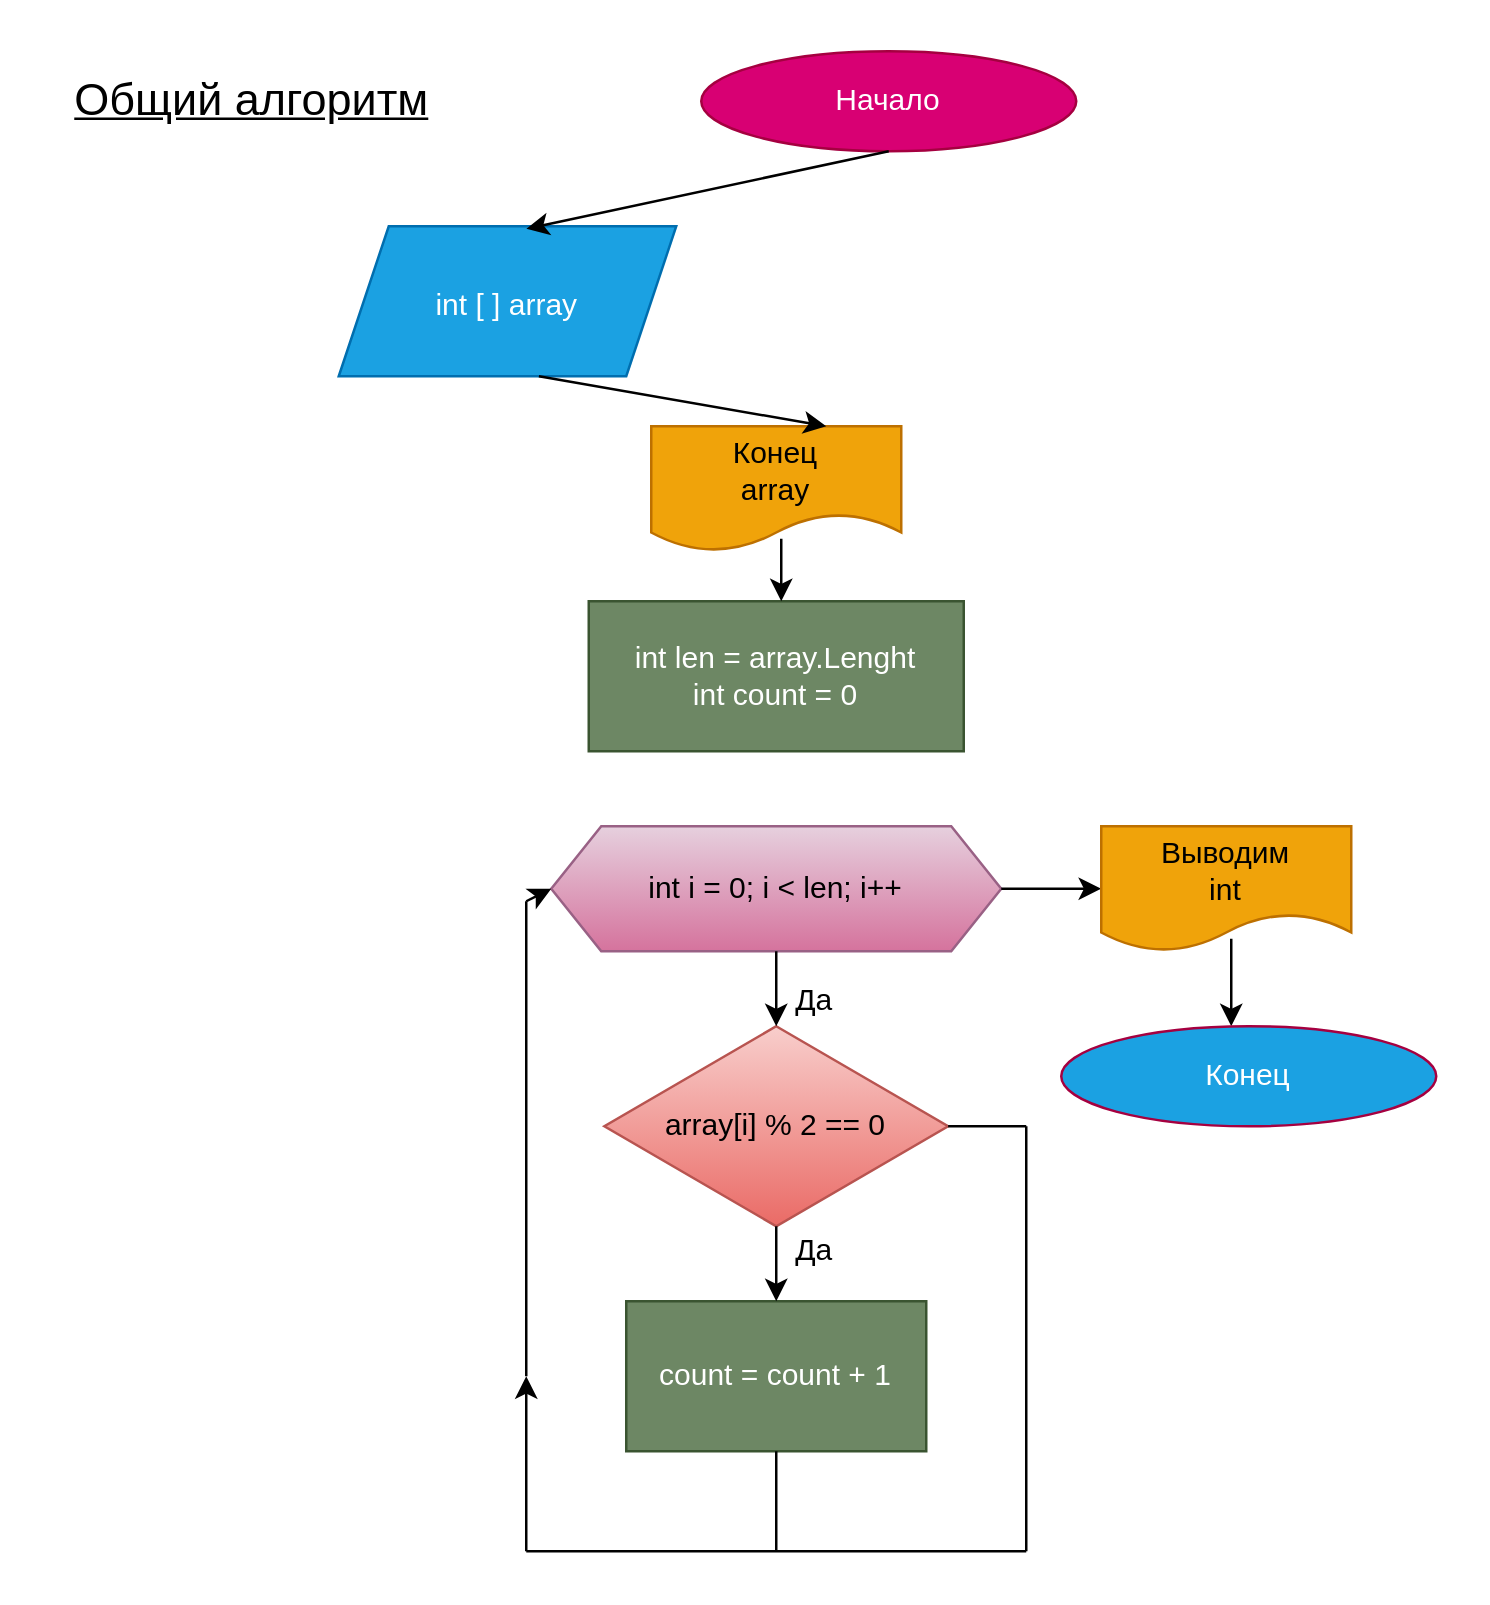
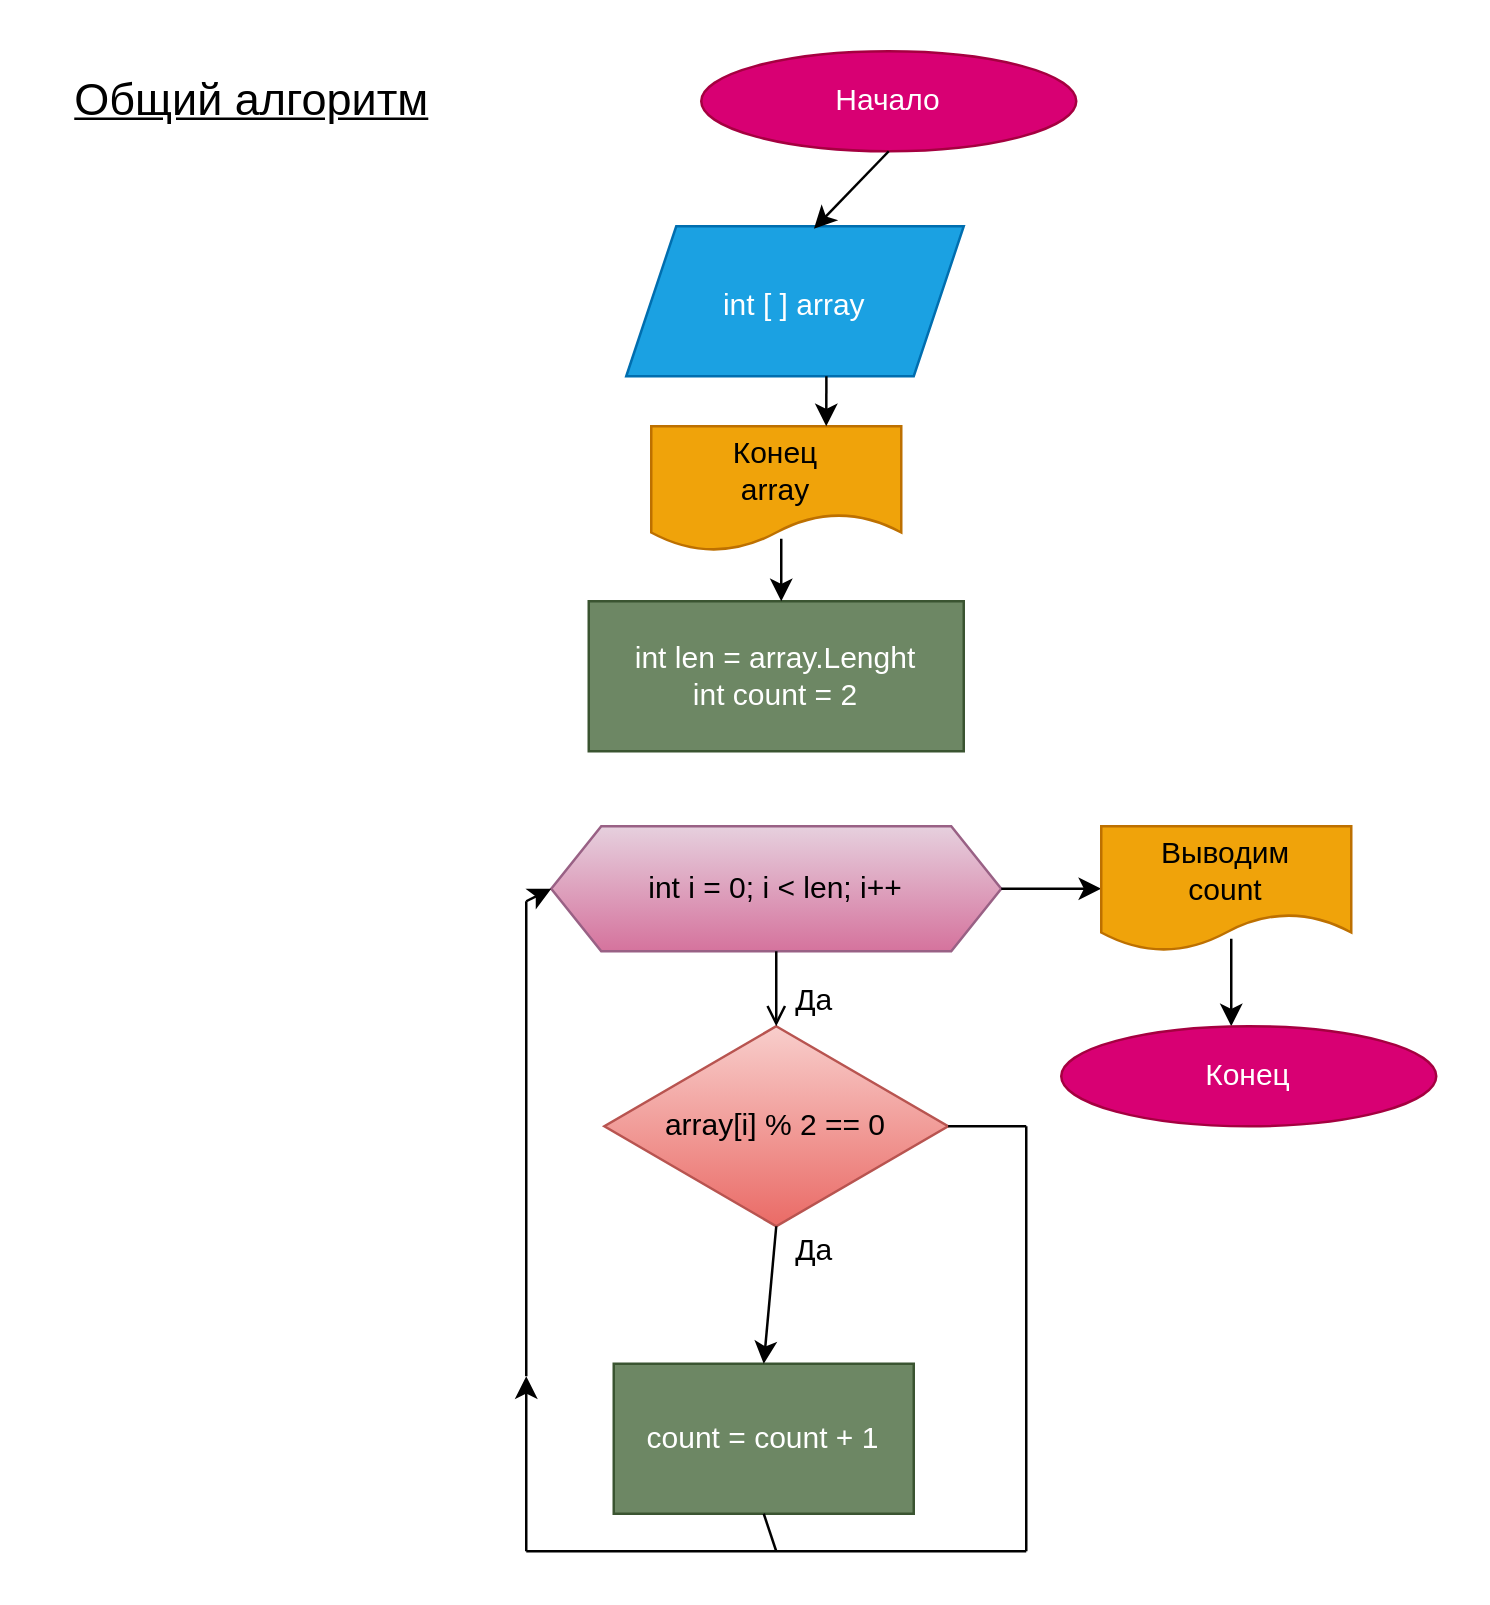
(508, 301) -> (795, 301)
(776, 676) -> (776, 676)
(1226, 871) -> (1226, 871)
(776, 1008) -> (776, 1012)
(1249, 1076) -> (1249, 1076)
(776, 1376) -> (764, 1439)
